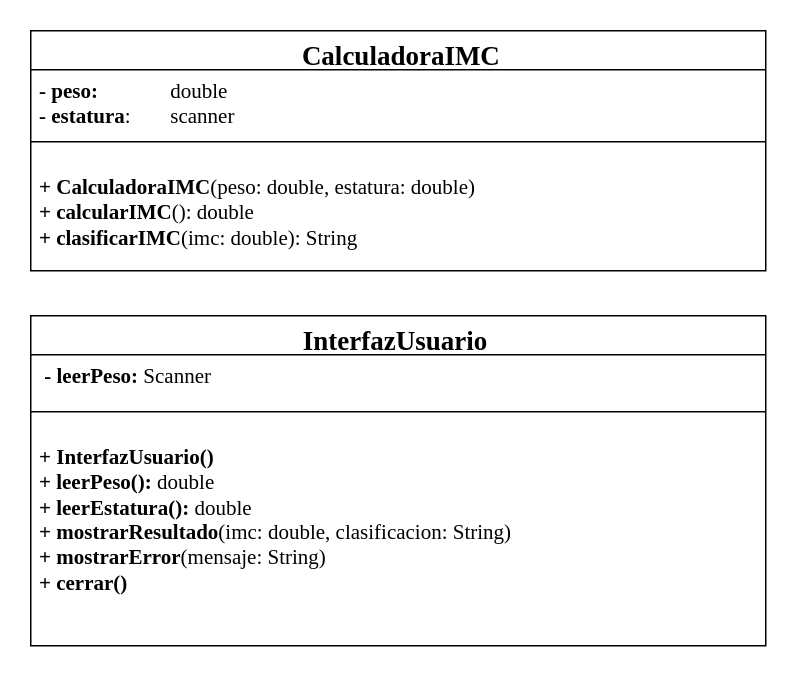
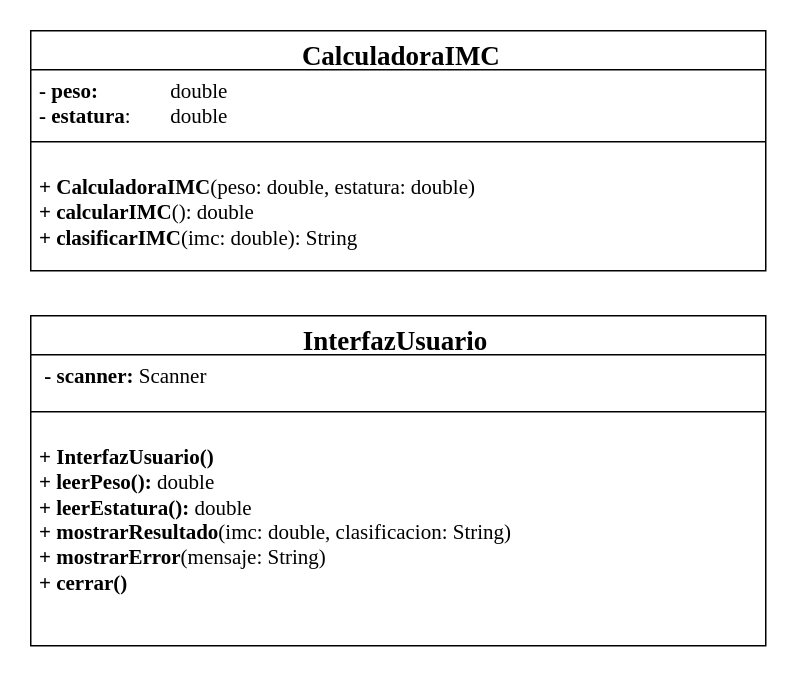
(134, 102) -> (126, 102)
(126, 376) -> (123, 376)
